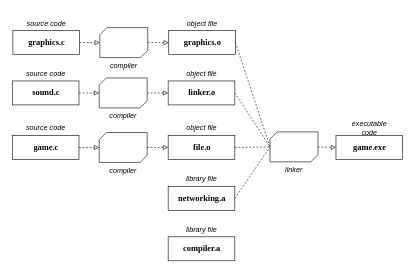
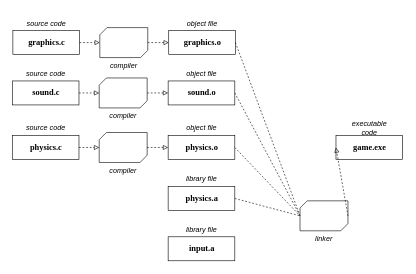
(202, 93) -> (202, 93)
(46, 147) -> (46, 147)
(202, 147) -> (202, 147)
(294, 147) -> (324, 216)
(202, 198) -> (202, 198)
(202, 249) -> (202, 249)
